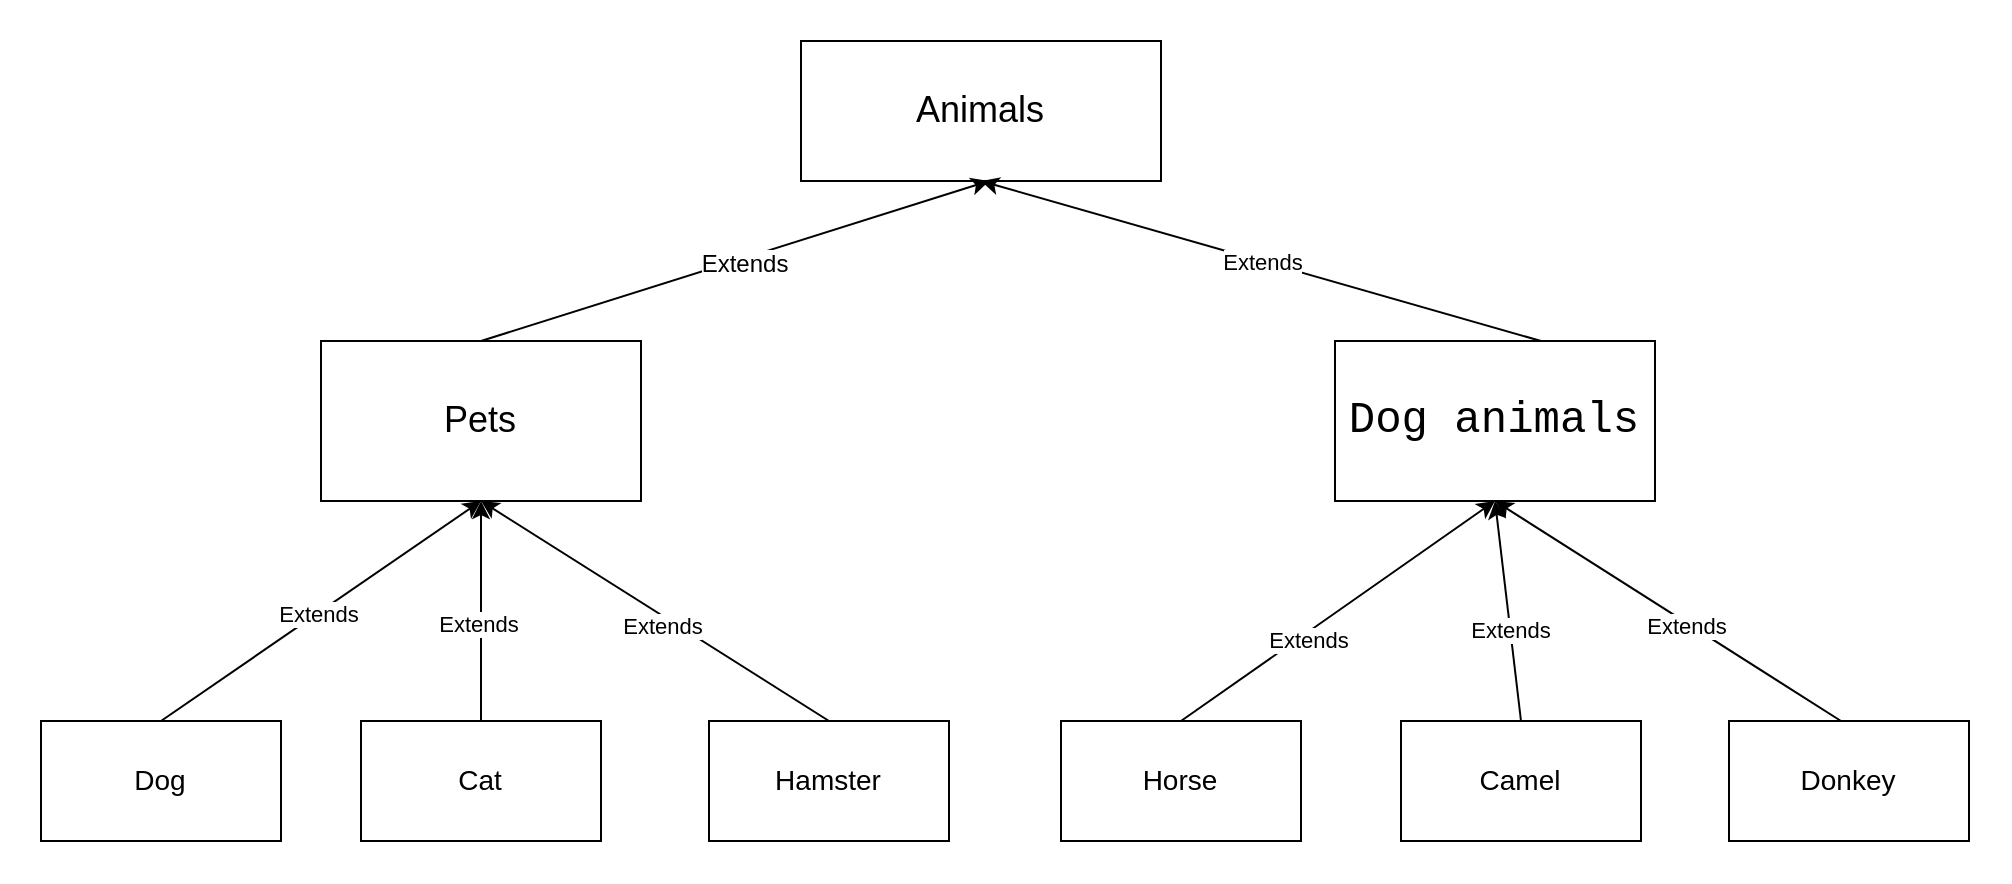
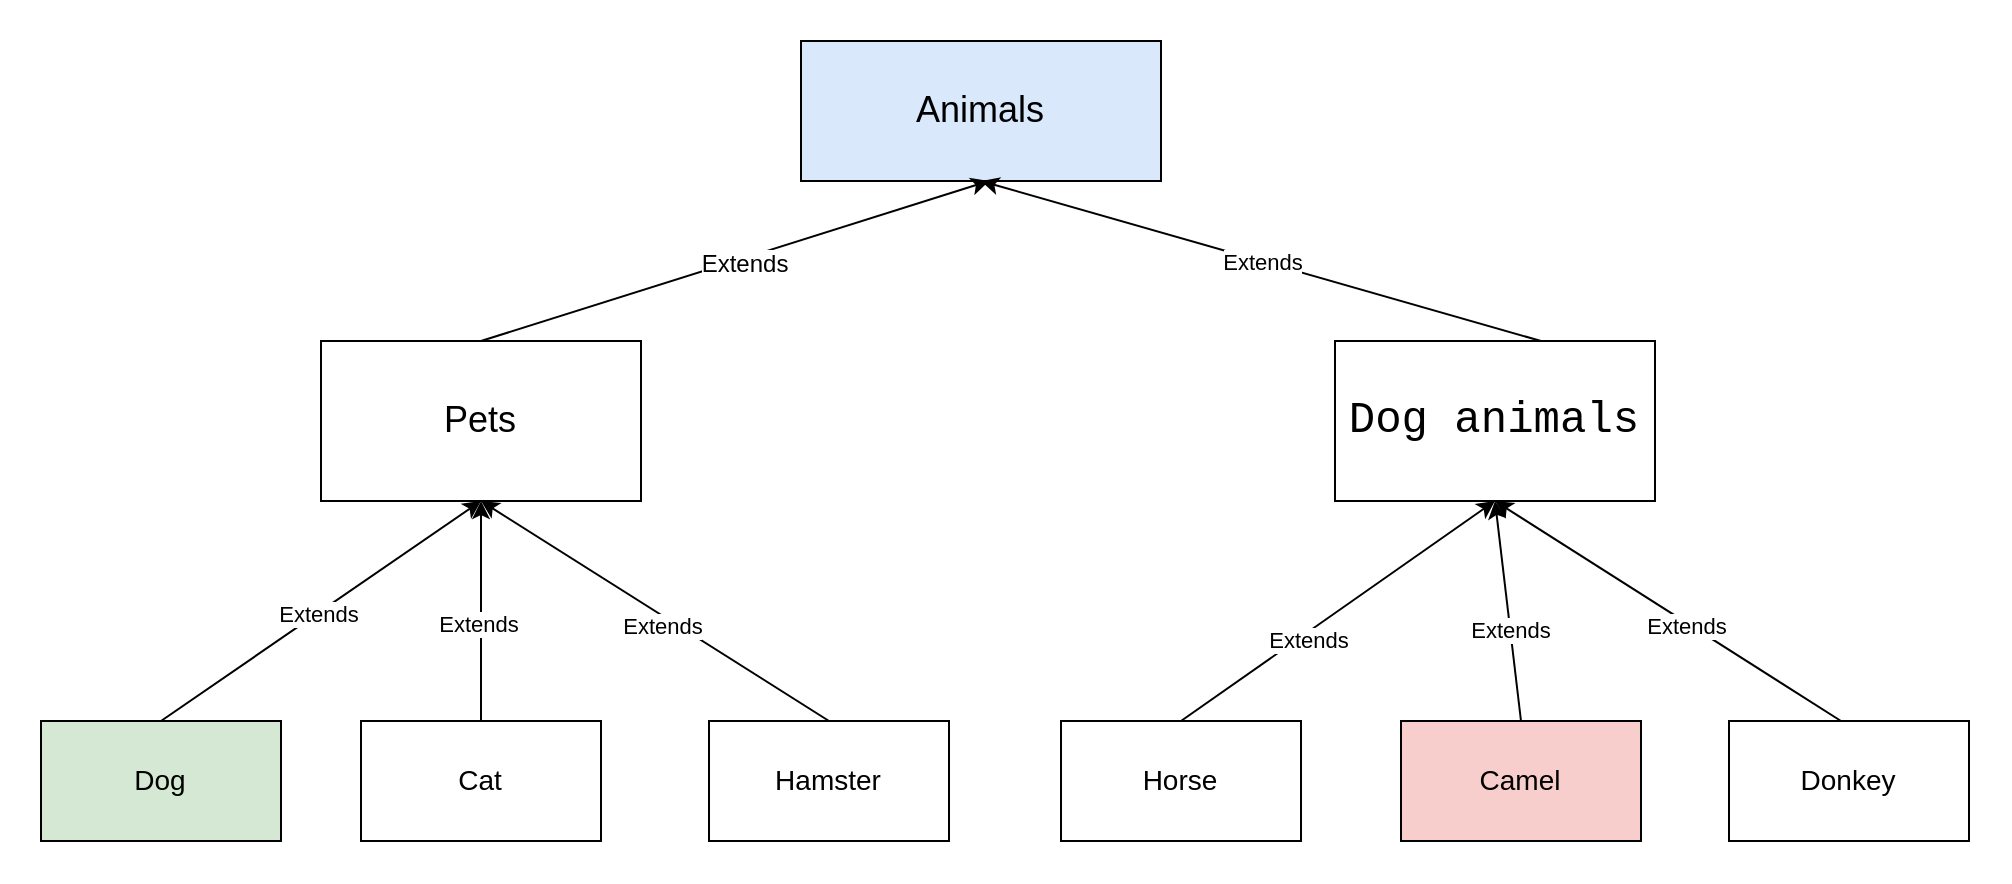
(981, 111) -> (981, 111)
(161, 781) -> (161, 781)
(1521, 781) -> (1521, 781)
